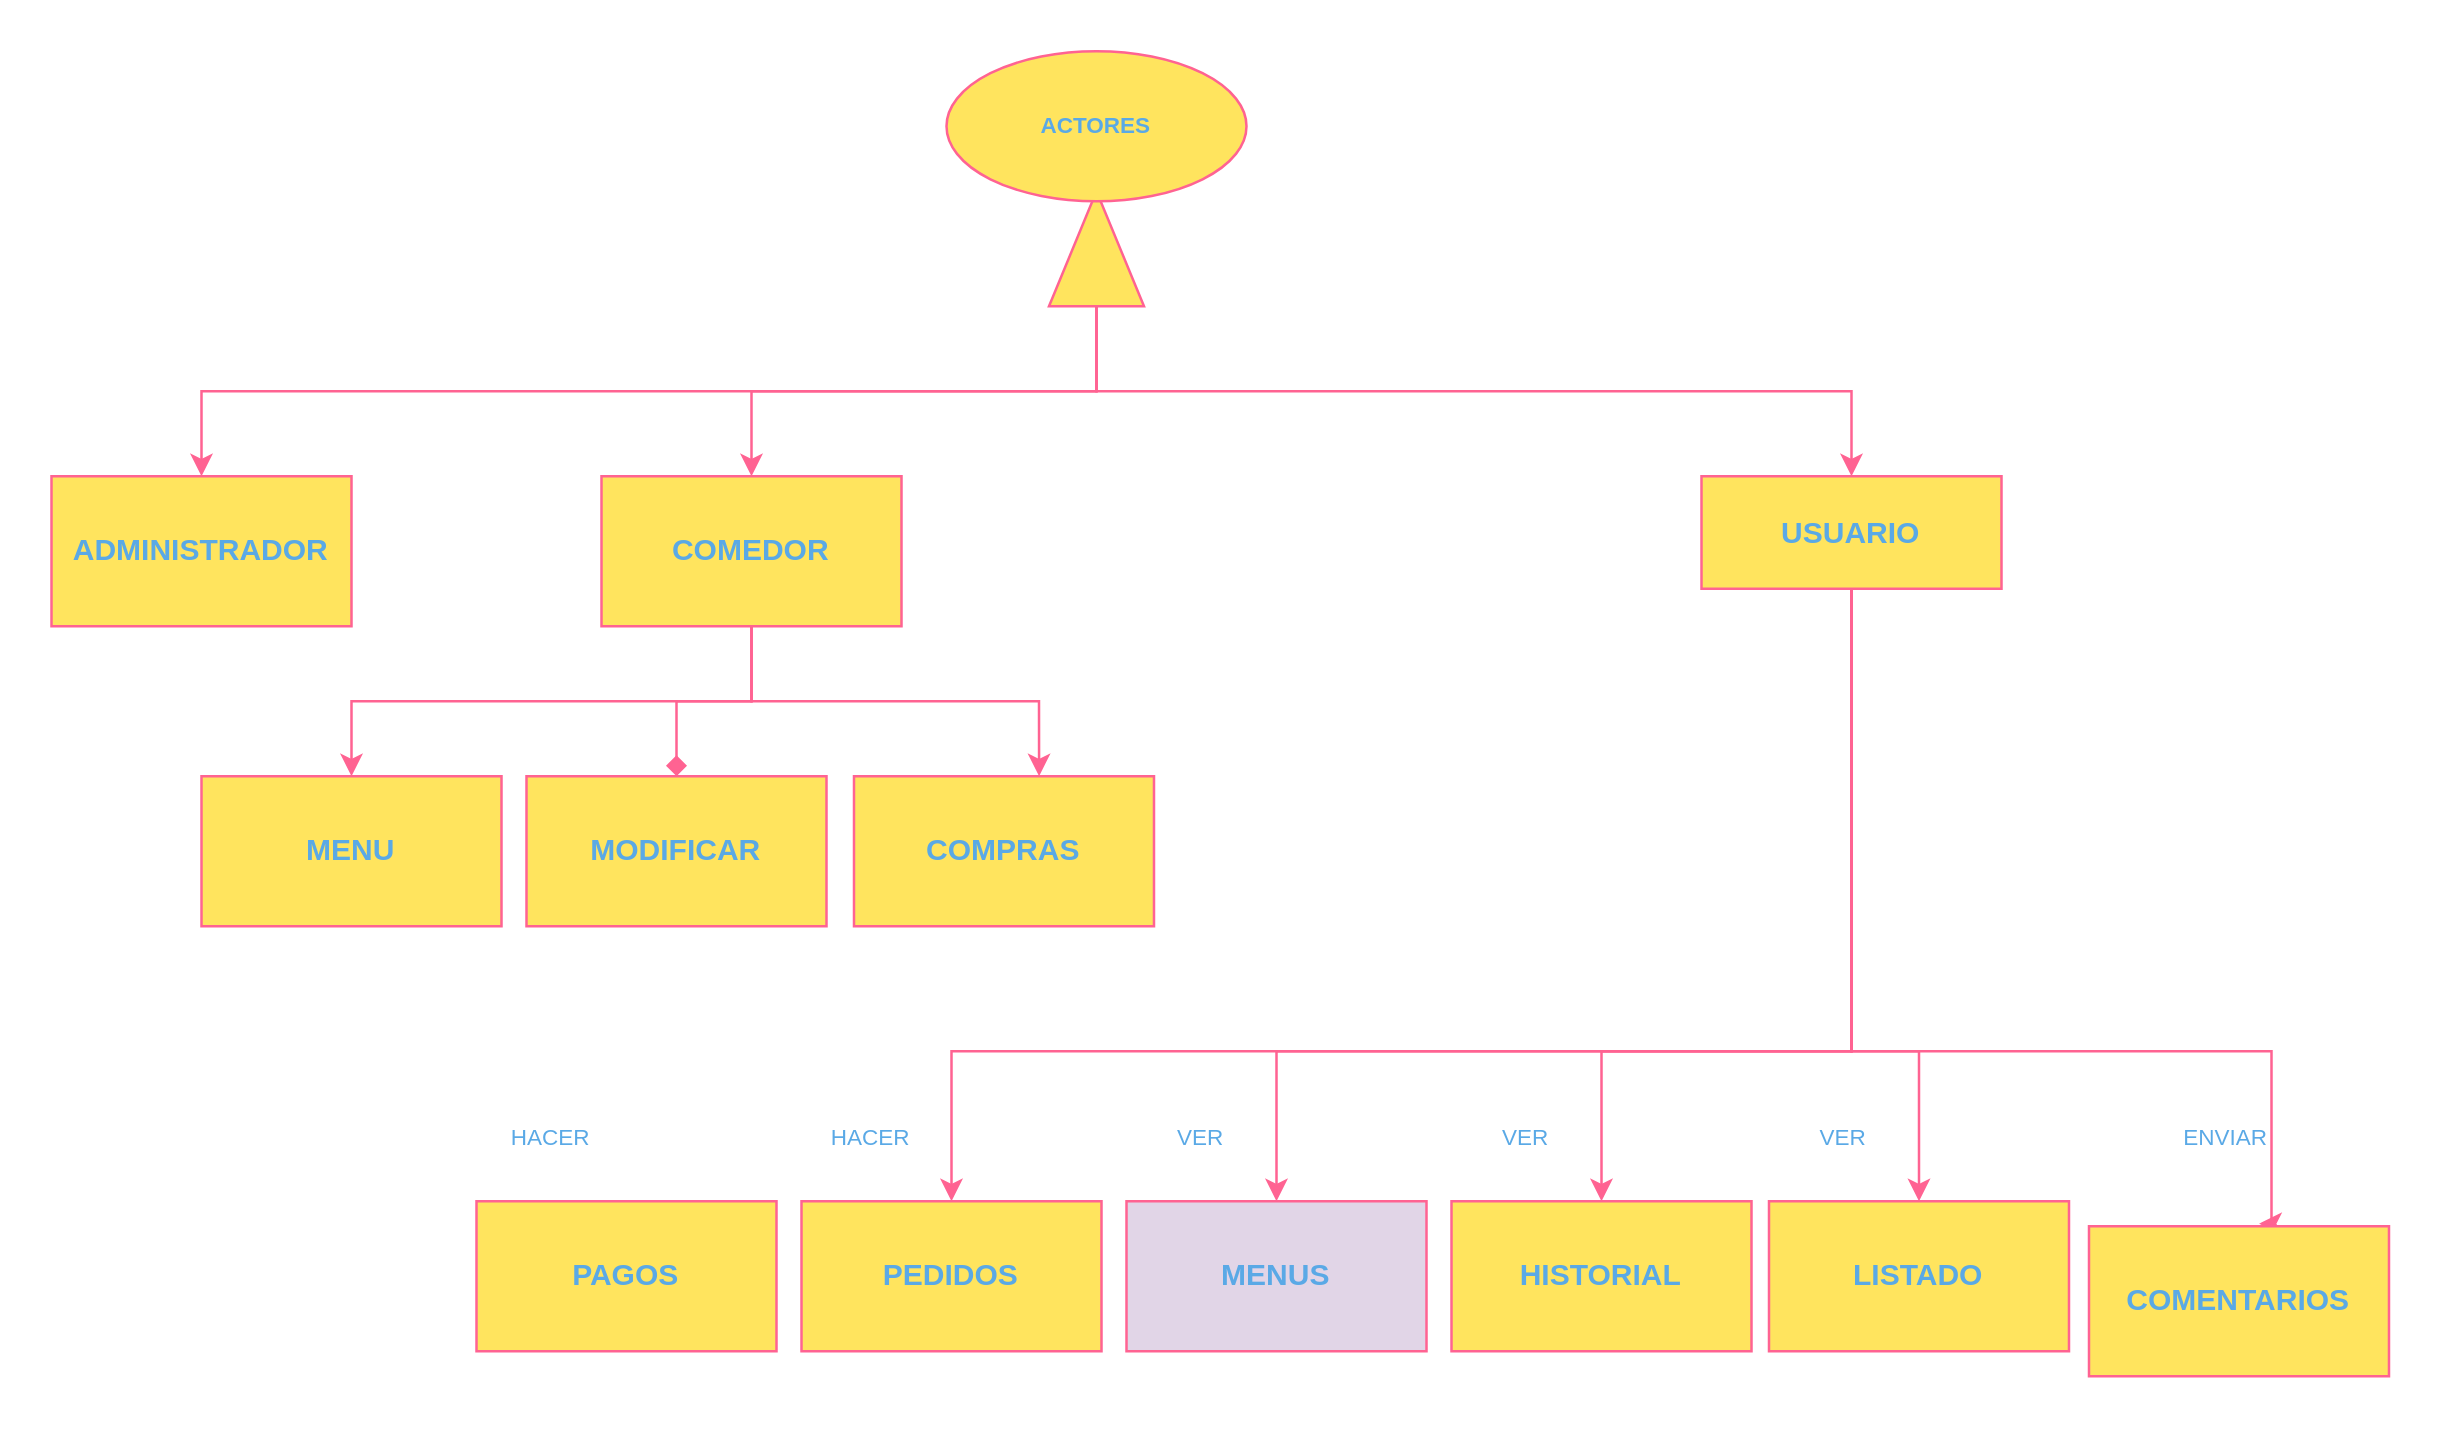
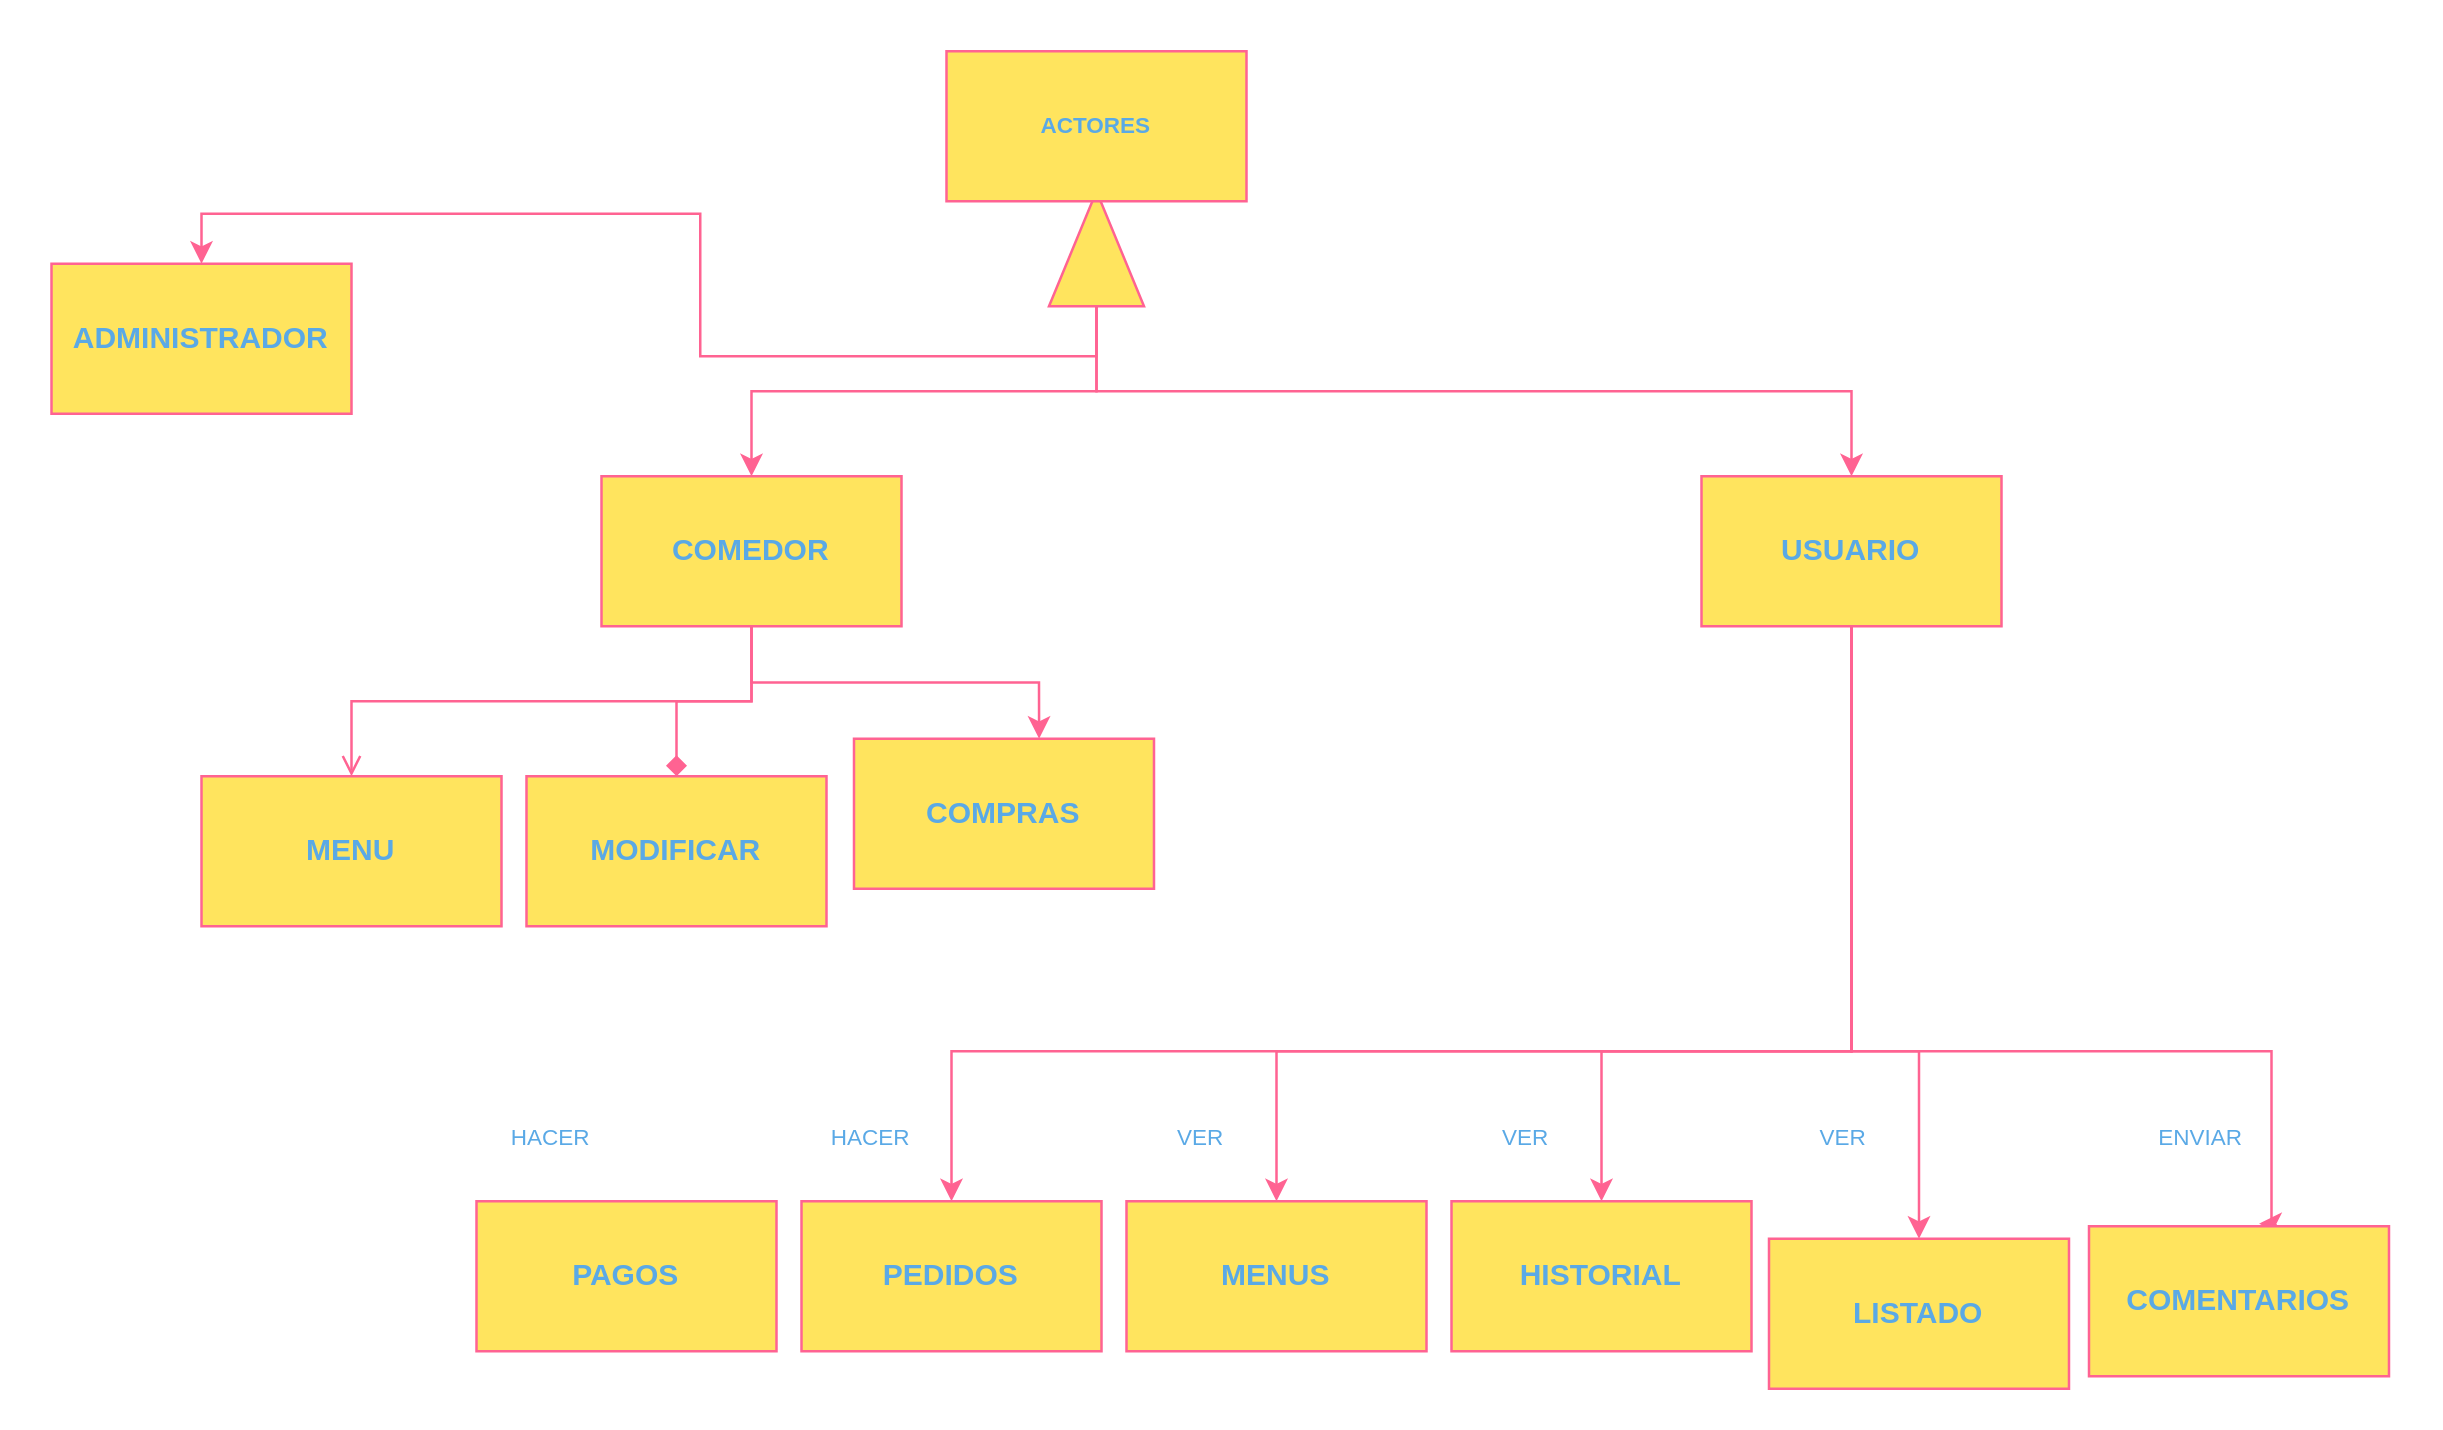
(1096, 126) -> (1096, 126)
(1851, 533) -> (1851, 551)
(201, 551) -> (201, 339)
(351, 758) -> (351, 762)
(1004, 851) -> (1004, 814)
(2226, 1139) -> (2201, 1139)
(1276, 1276) -> (1276, 1276)
(1919, 1276) -> (1919, 1314)
